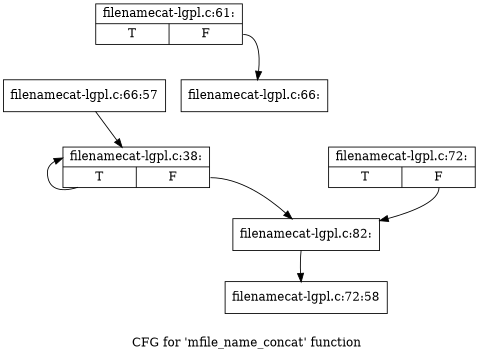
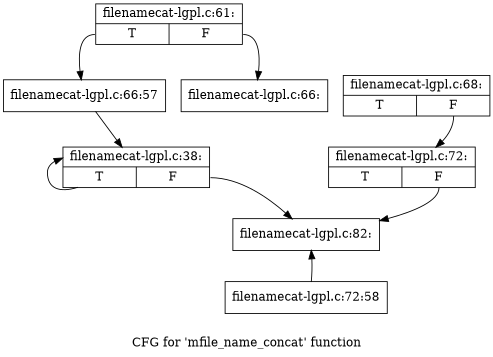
none -> (80, 49)
none -> (417, 96)
(300, 262) -> (312, 270)
